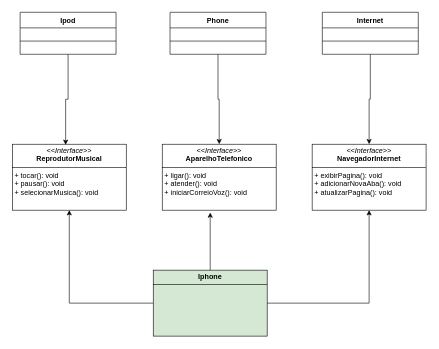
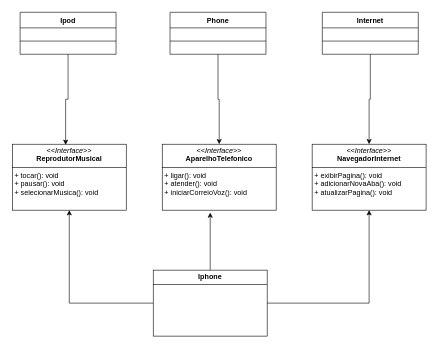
(210, 303) -> (210, 303)
